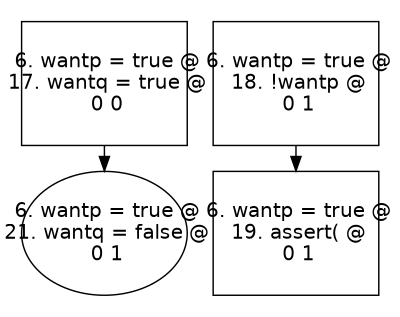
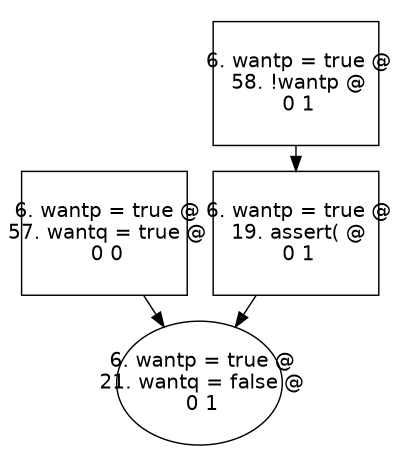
(104, 84) -> (104, 233)
(296, 84) -> (296, 84)
none -> (250, 305)
